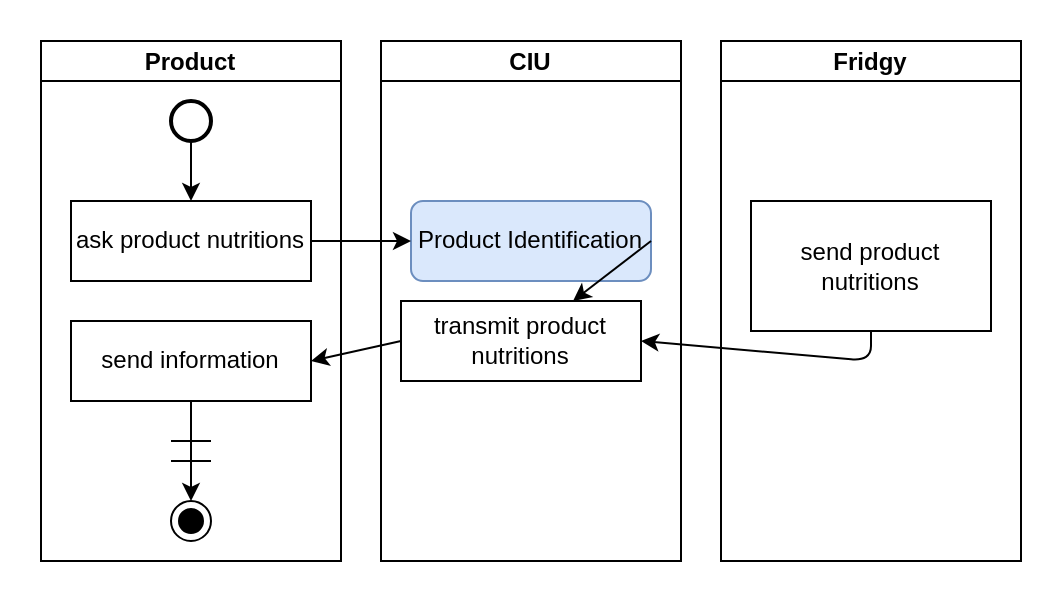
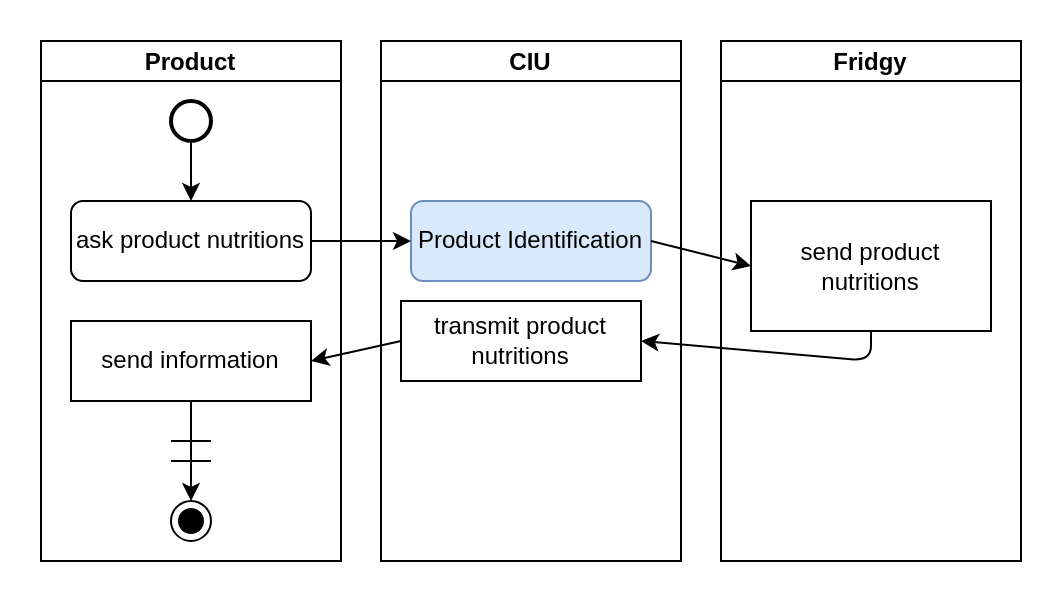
(191, 241) -> (191, 241)
(617, 267) -> (695, 252)
